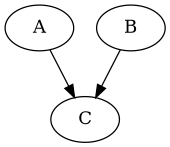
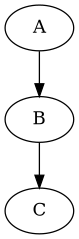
(59, 68) -> (39, 67)
